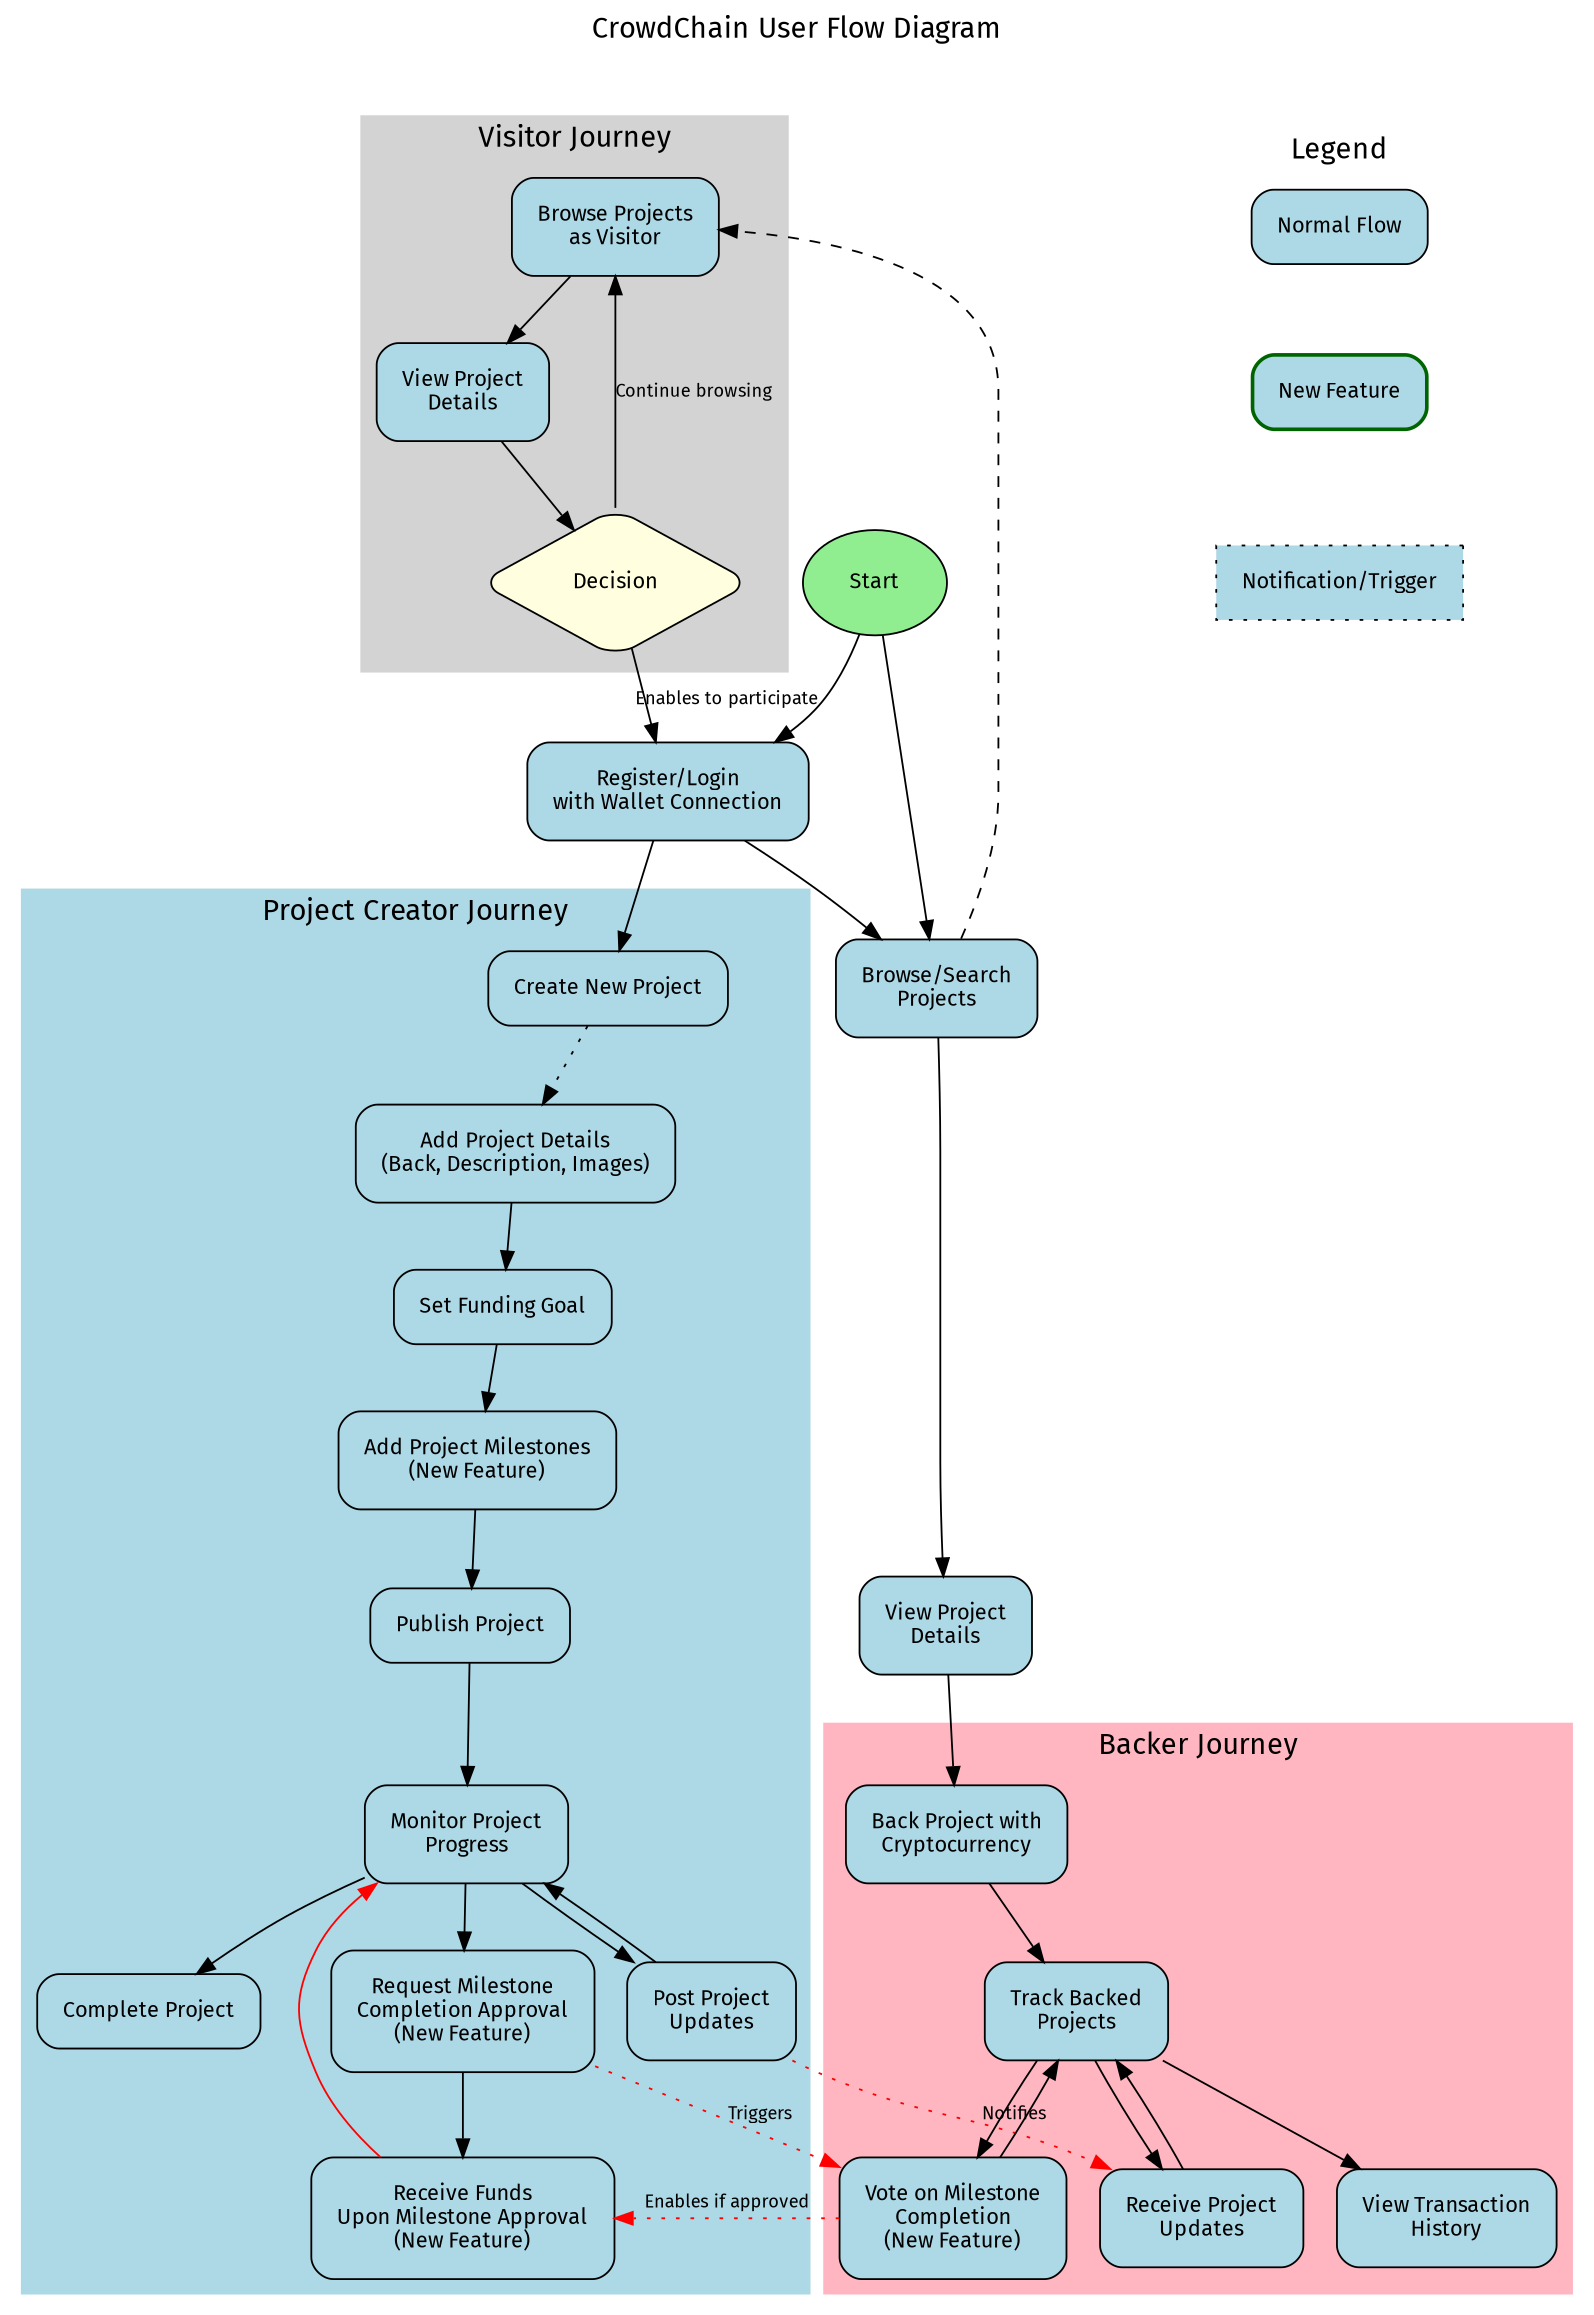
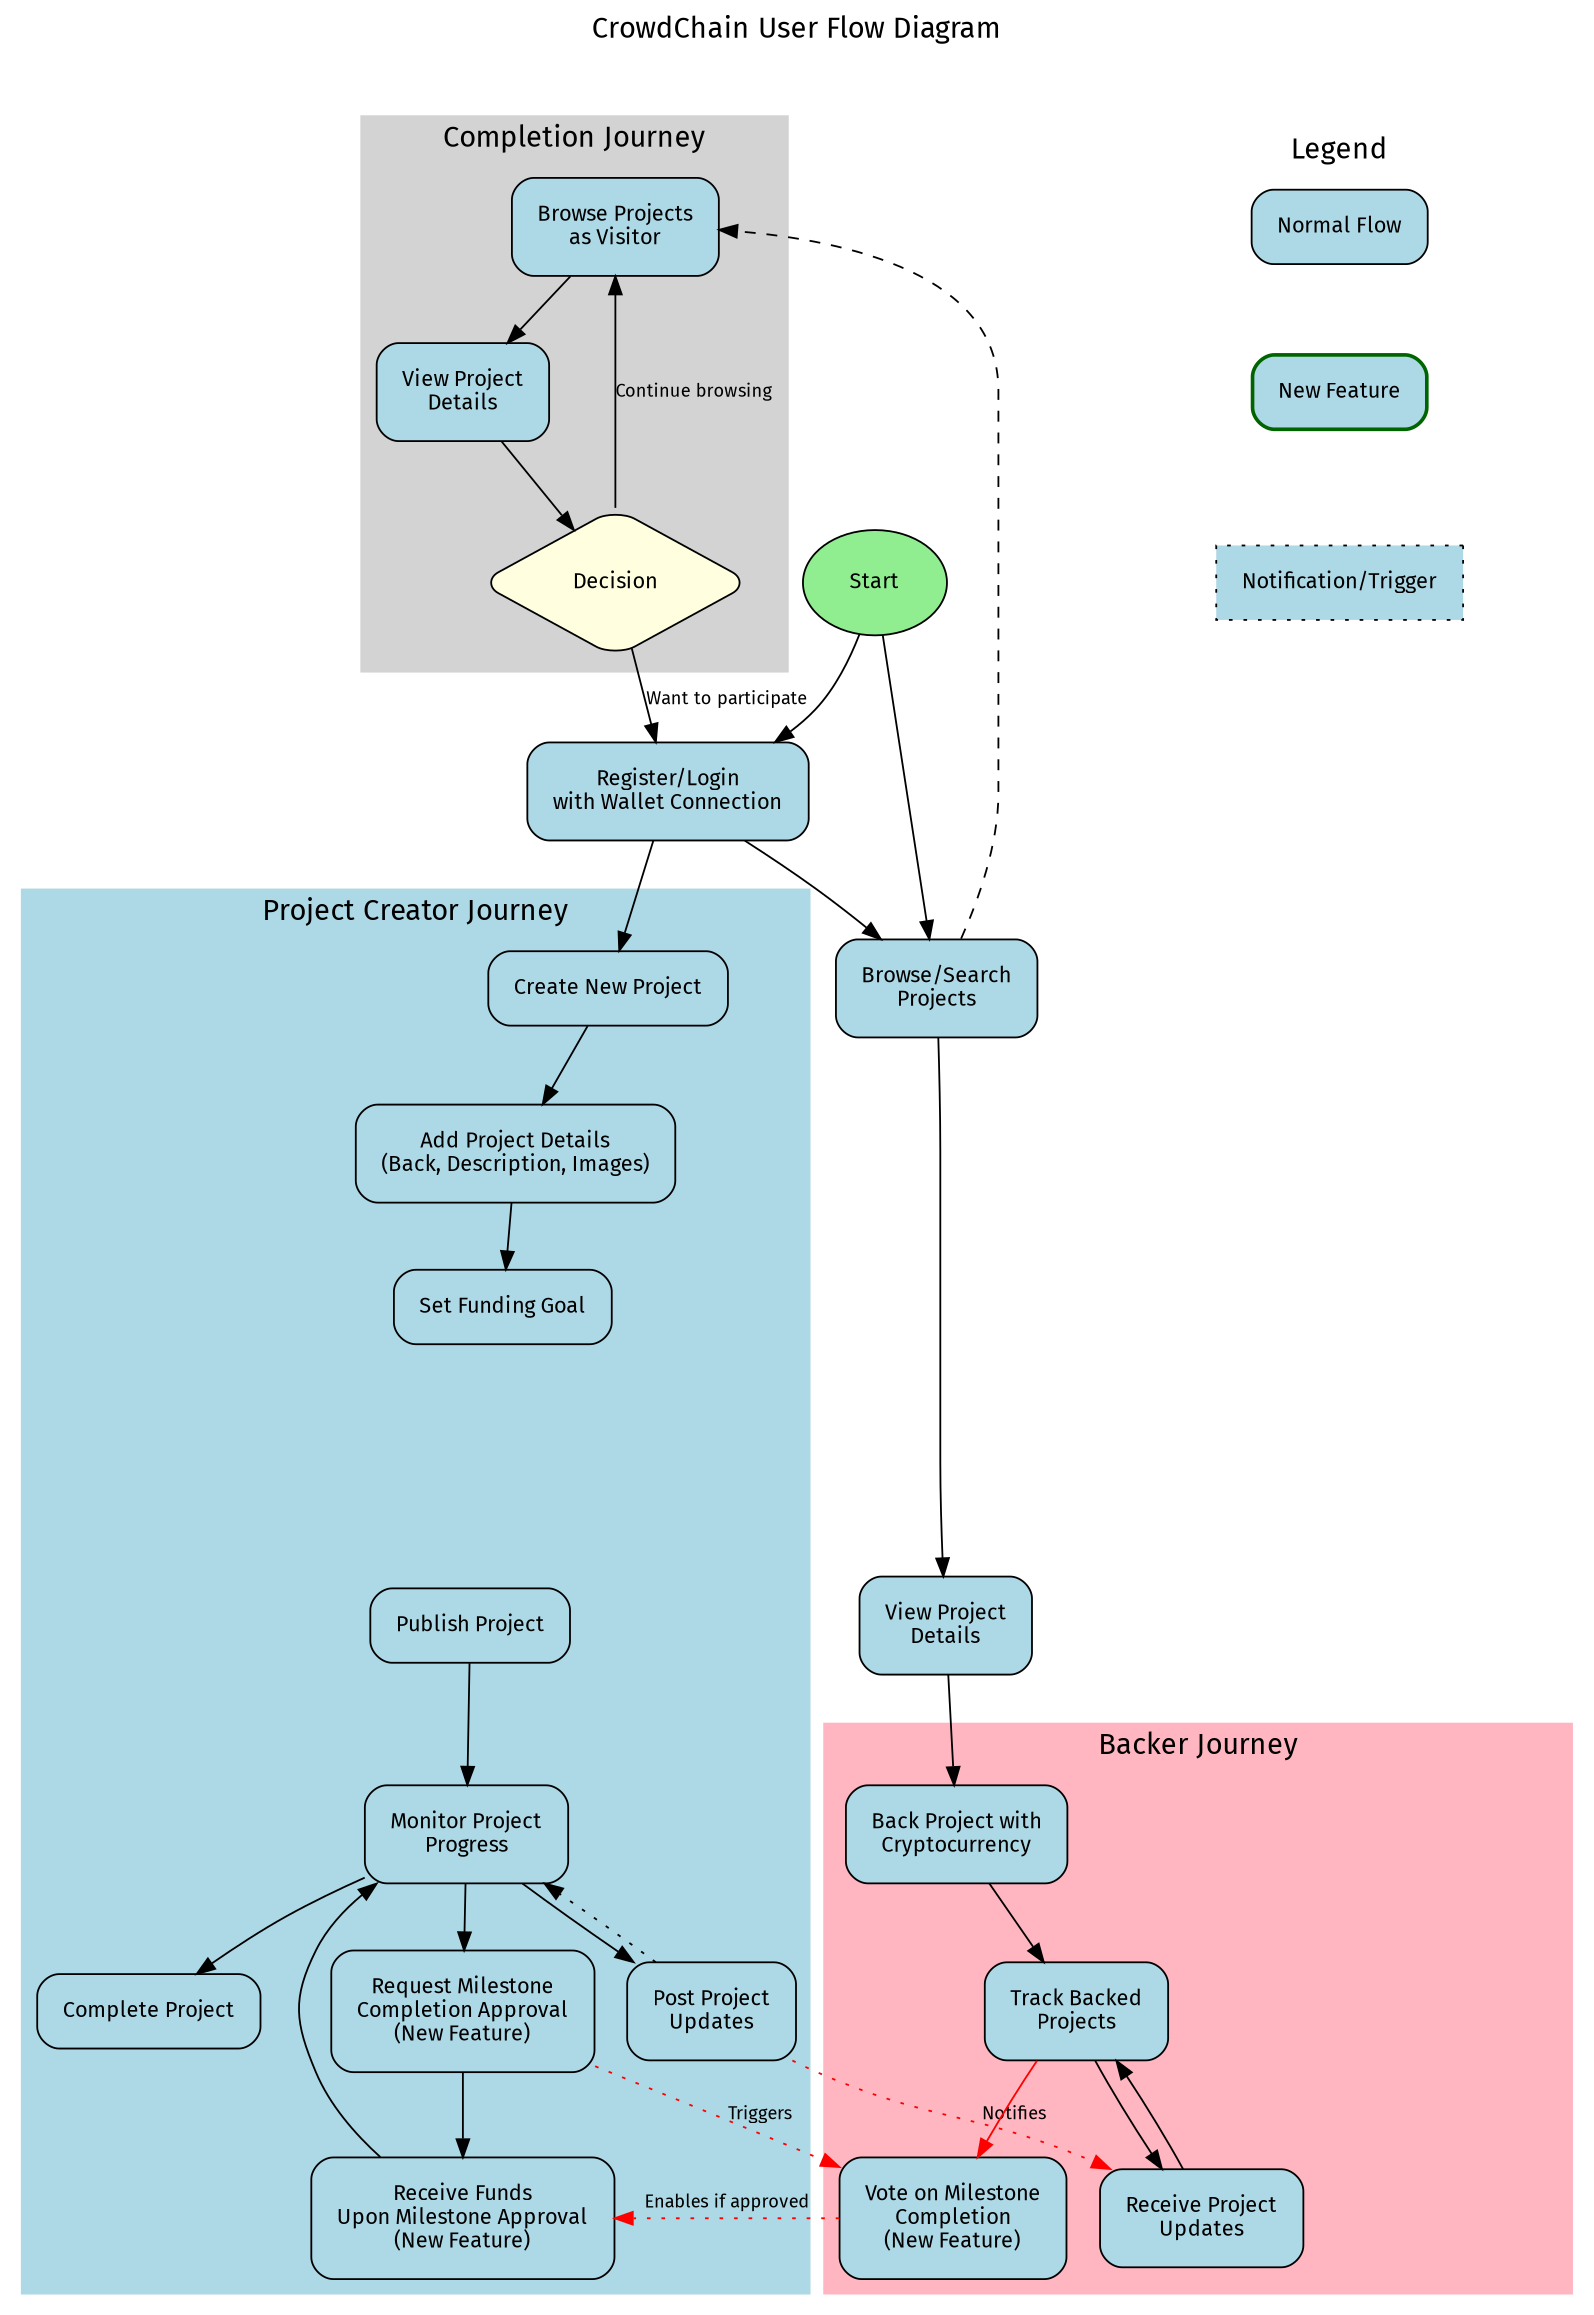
(575, 140) -> (575, 140)
(727, 700) -> (727, 700)
(570, 1057) -> (570, 1057)
(477, 1460) -> none
(608, 1928) -> (608, 1928)
(301, 2028) -> (301, 2028)
(1011, 2101) -> (1011, 2101)
(1025, 2118) -> none
(1447, 2218) -> none
